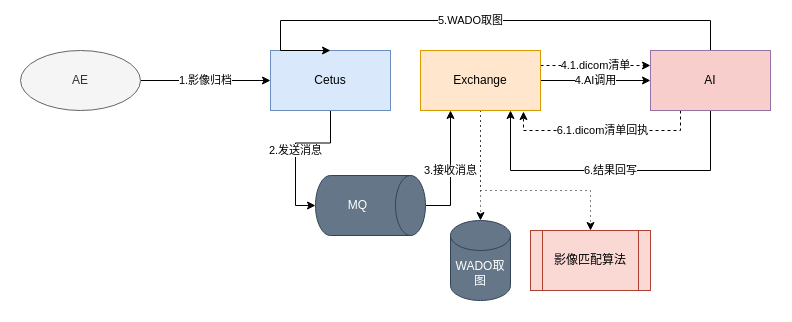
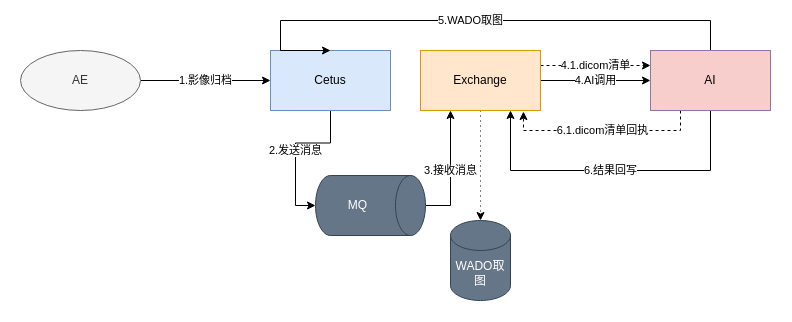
(591, 222) -> none
(591, 261) -> none
